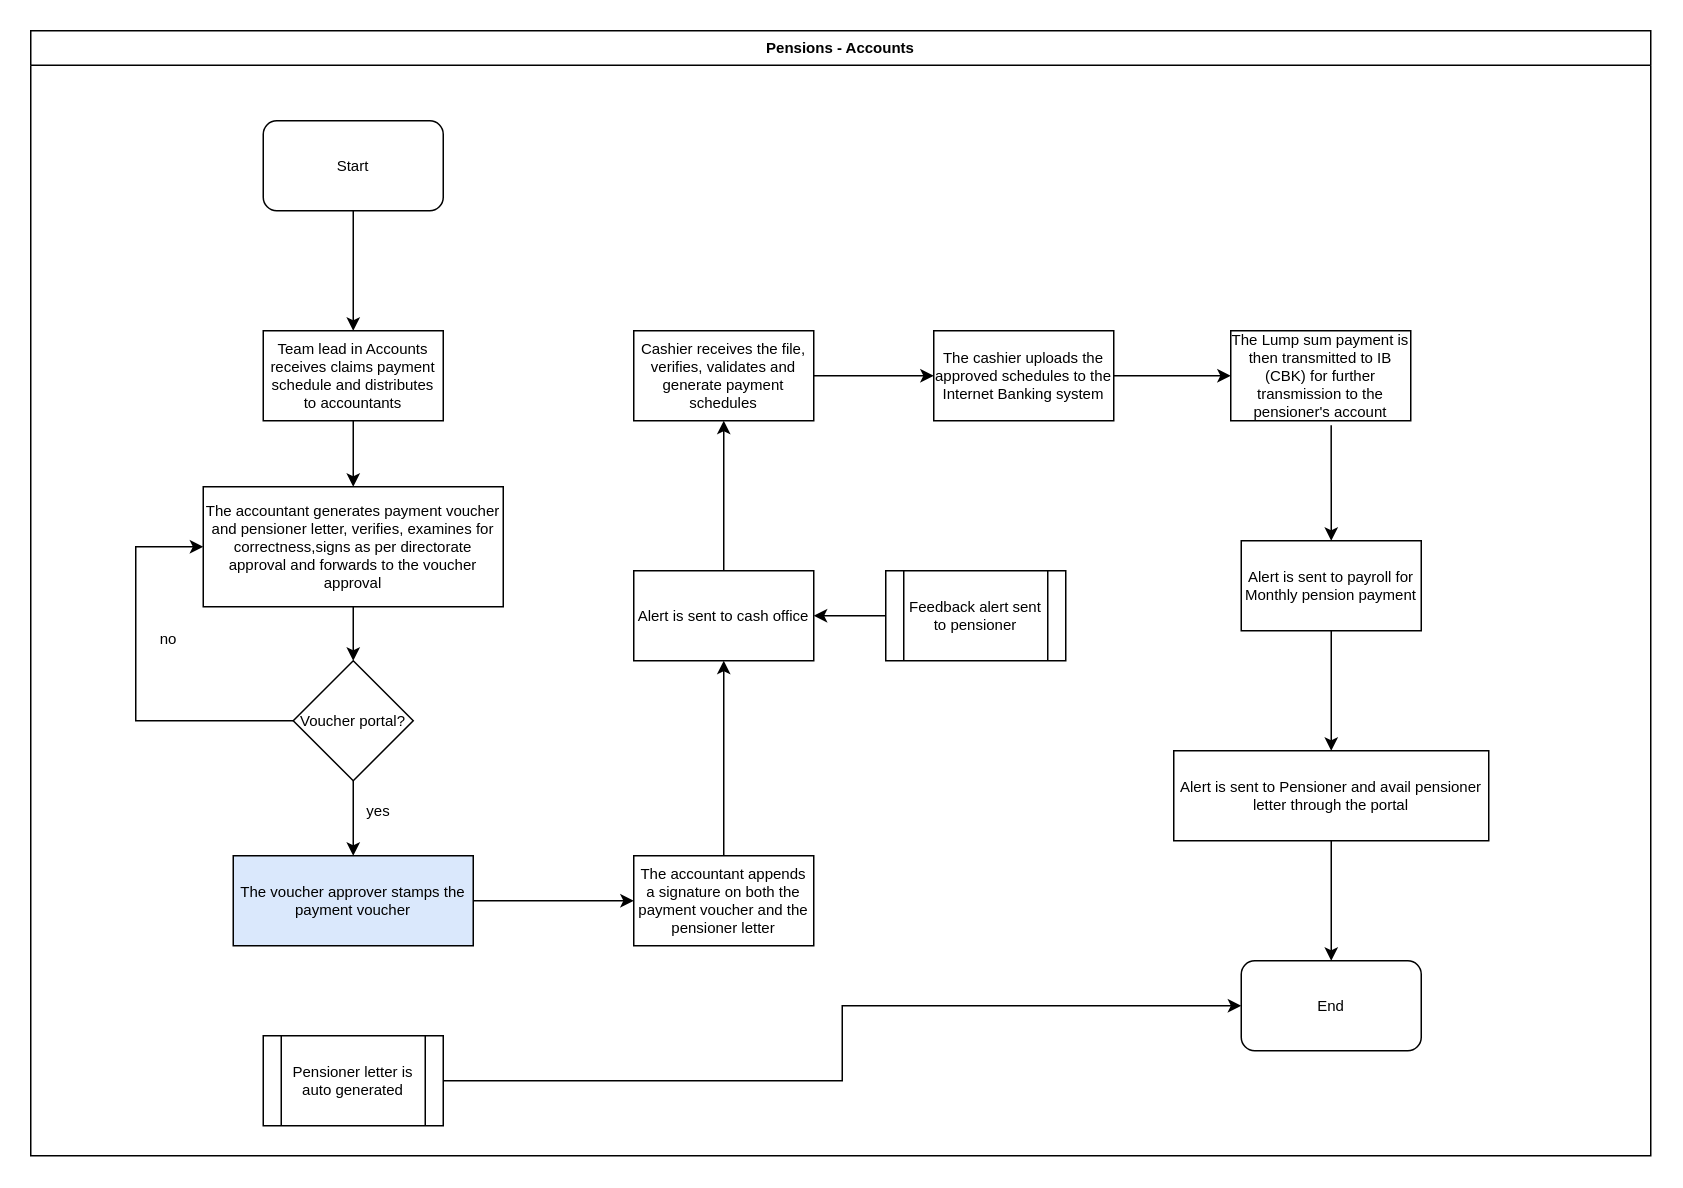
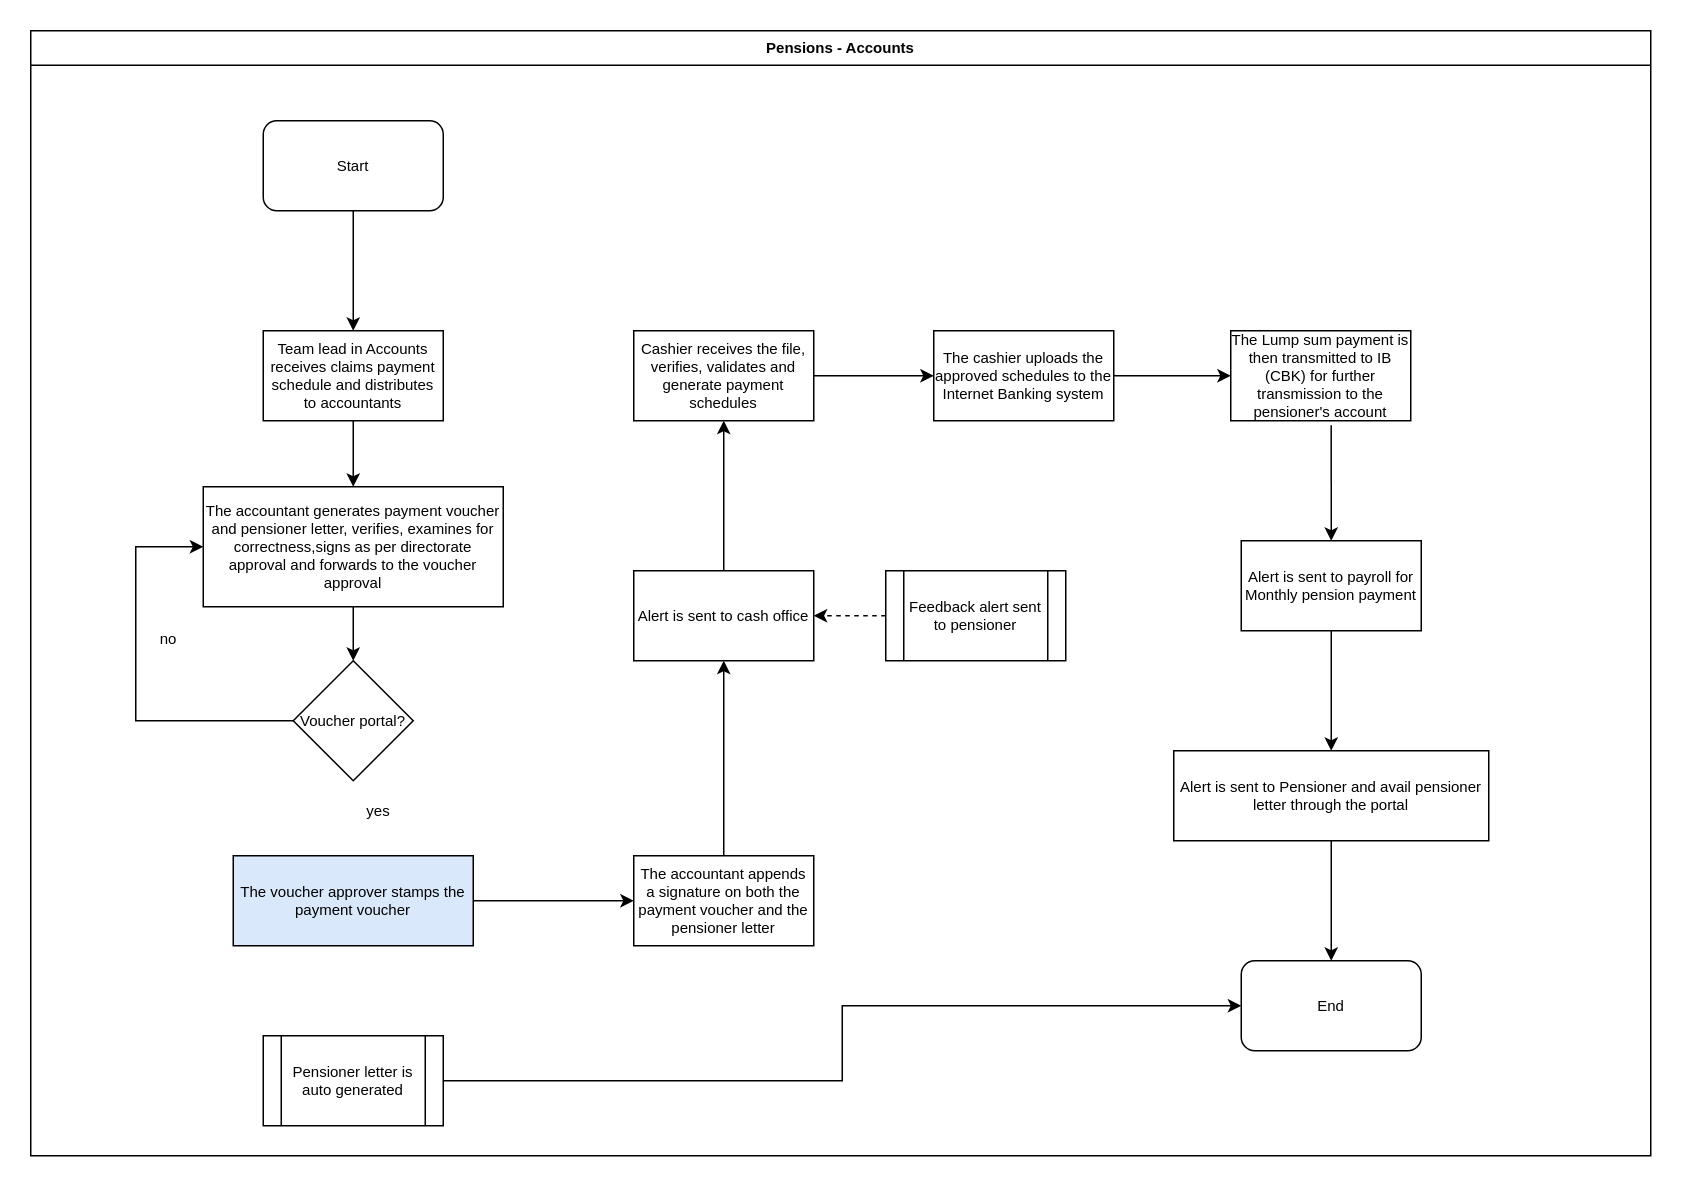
(853, 616) -> (853, 616)
(353, 813) -> none
